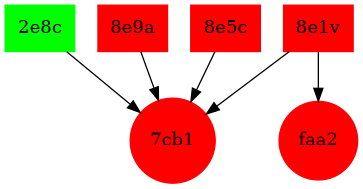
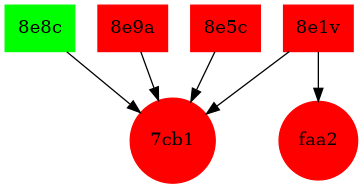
(40, 28) -> (40, 28)
